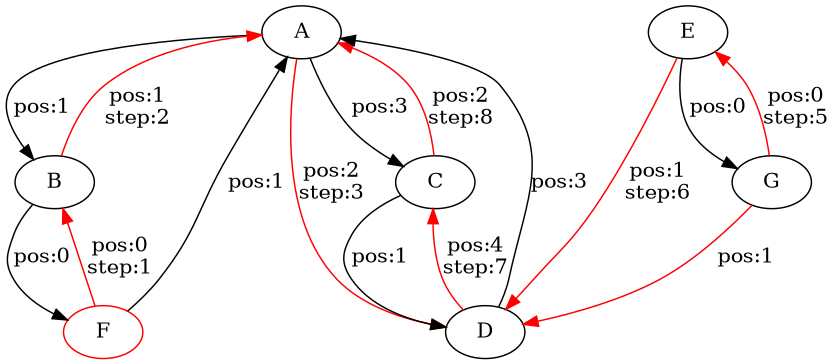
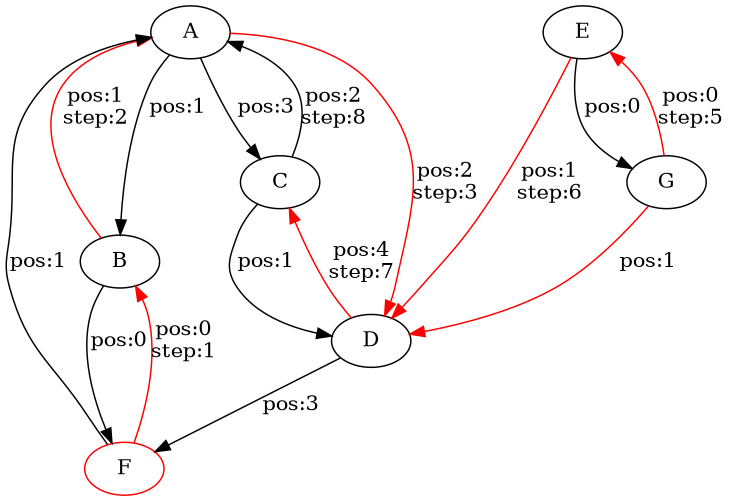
(411, 88) -> (296, 89)
(521, 119) -> (254, 402)
